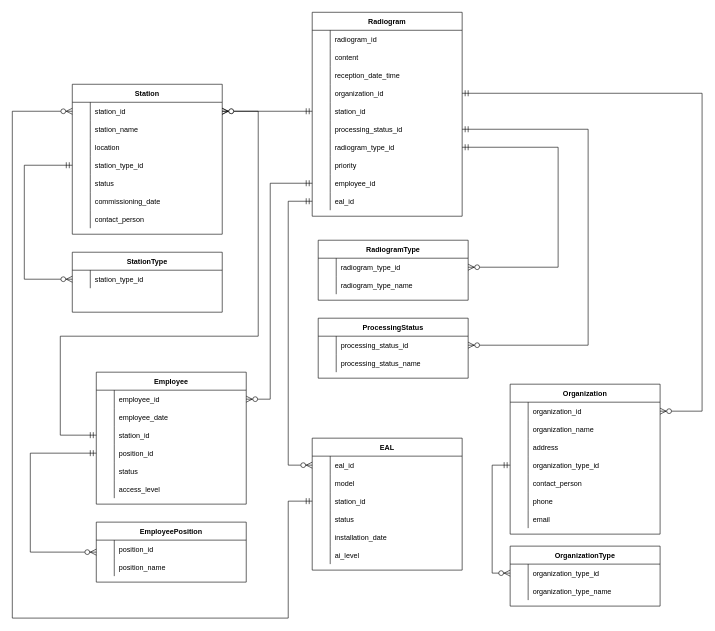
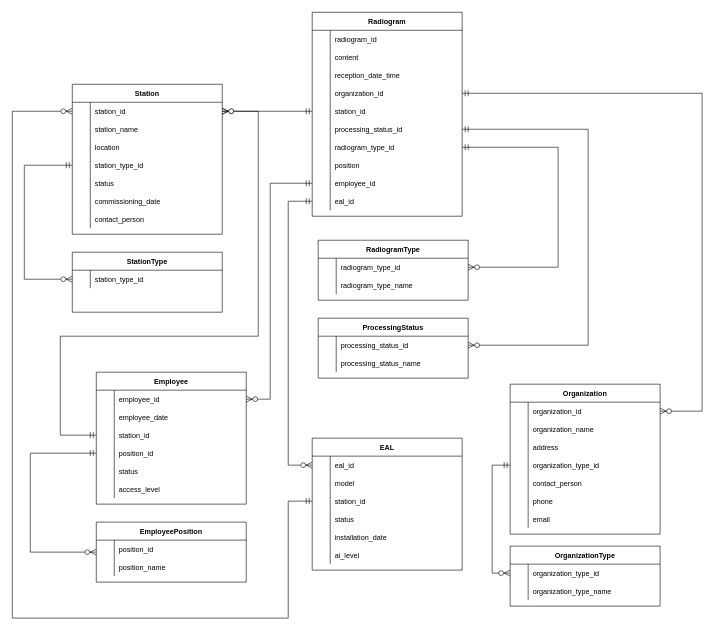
(349, 166) -> (349, 166)
